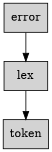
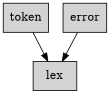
(26, 101) -> (39, 43)
